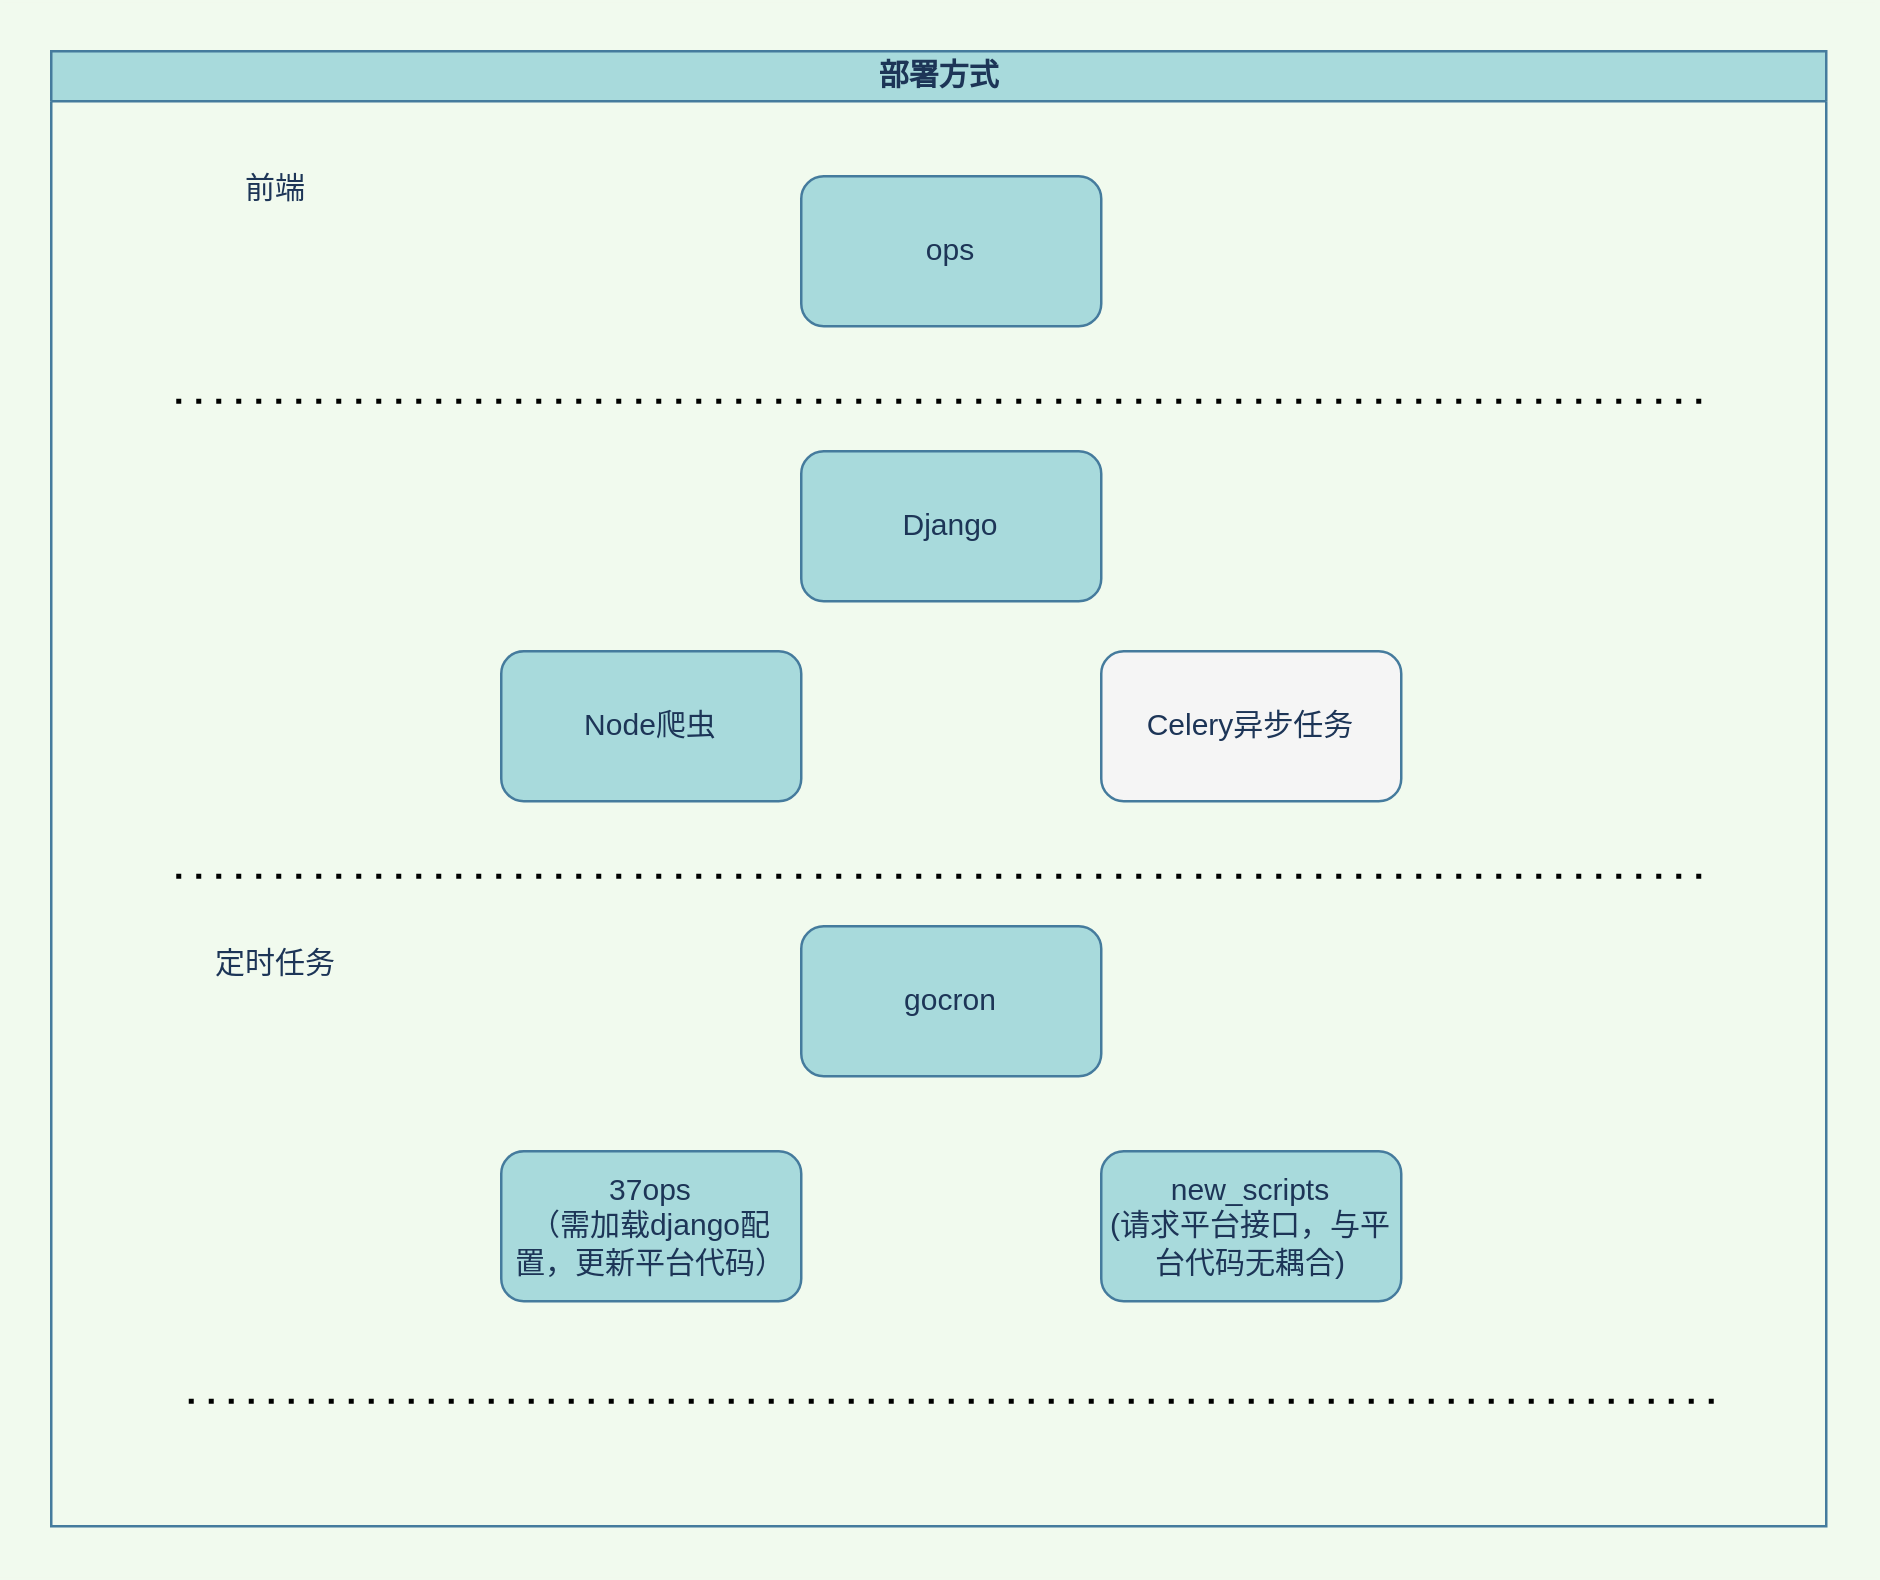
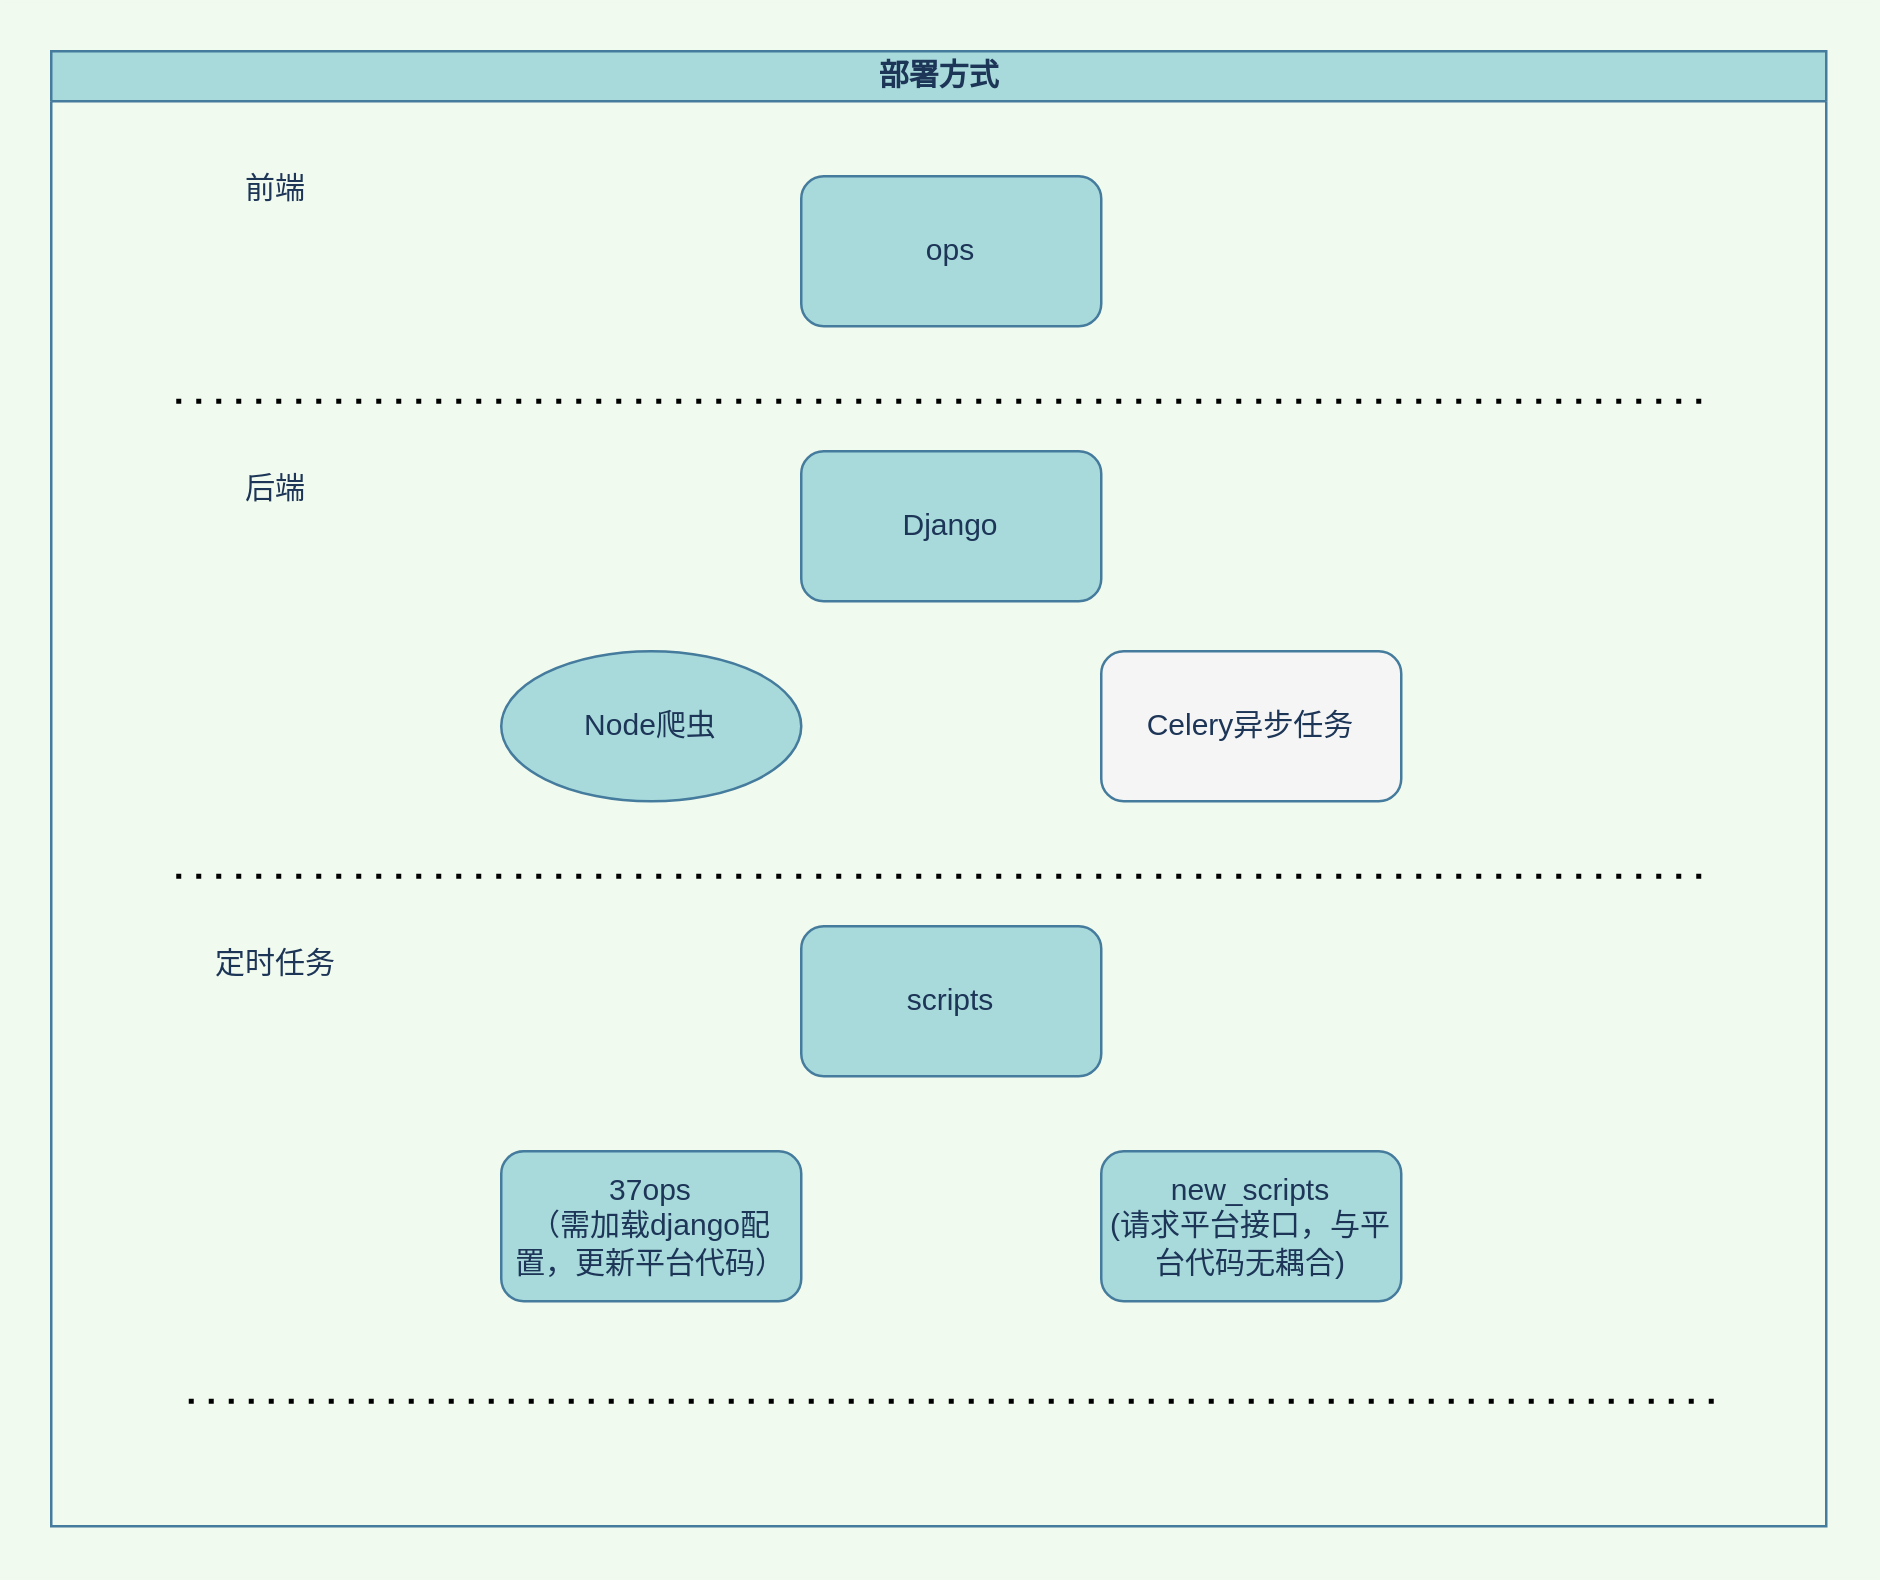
none -> (276, 489)
(651, 726) -> (651, 726)
(951, 1001) -> (951, 1001)
